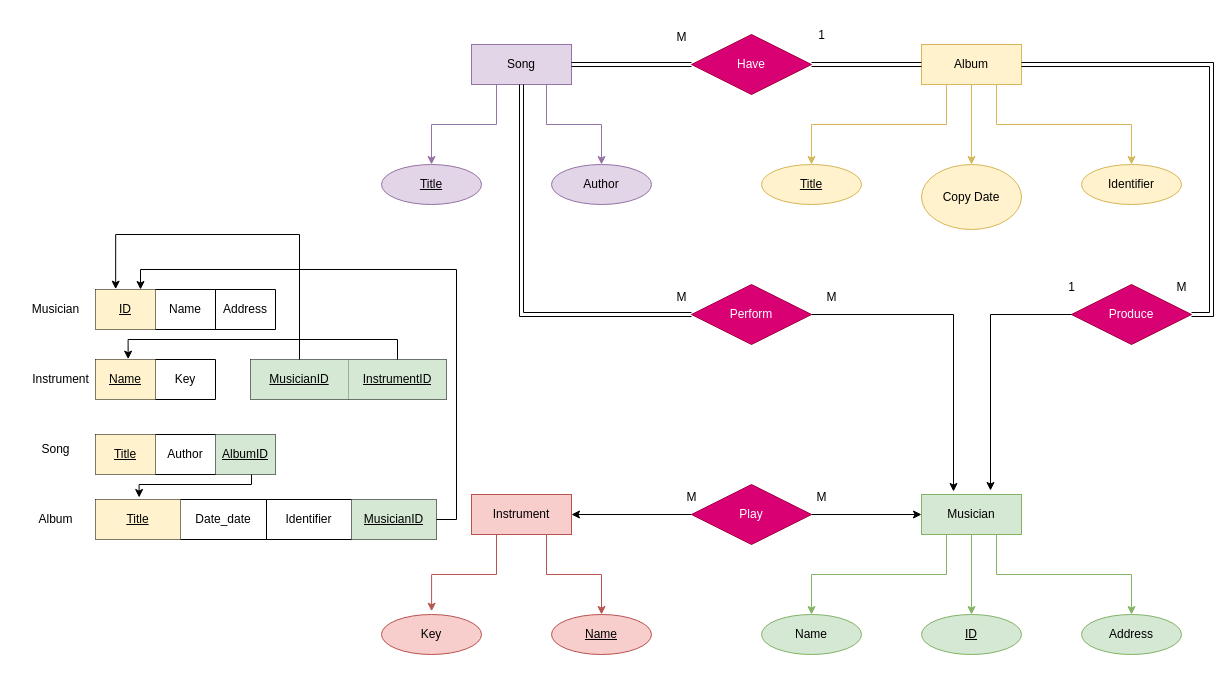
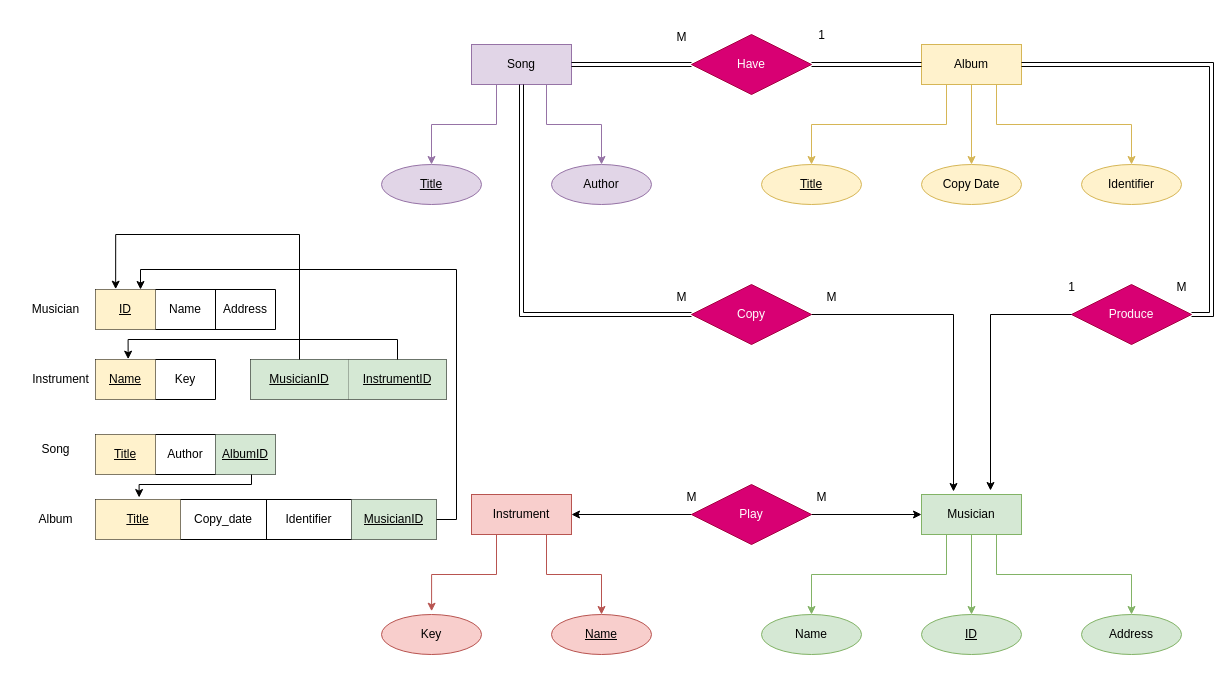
(972, 197) -> (972, 185)
(752, 315) -> (752, 315)
(224, 520) -> (224, 520)
